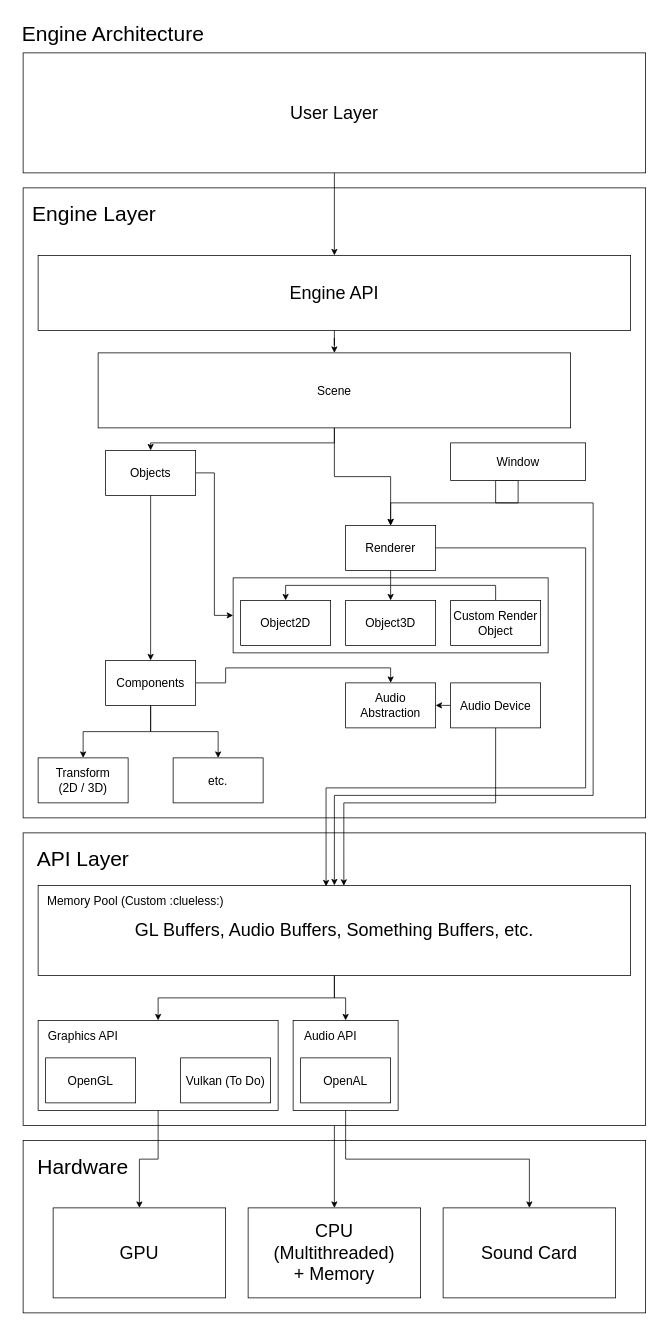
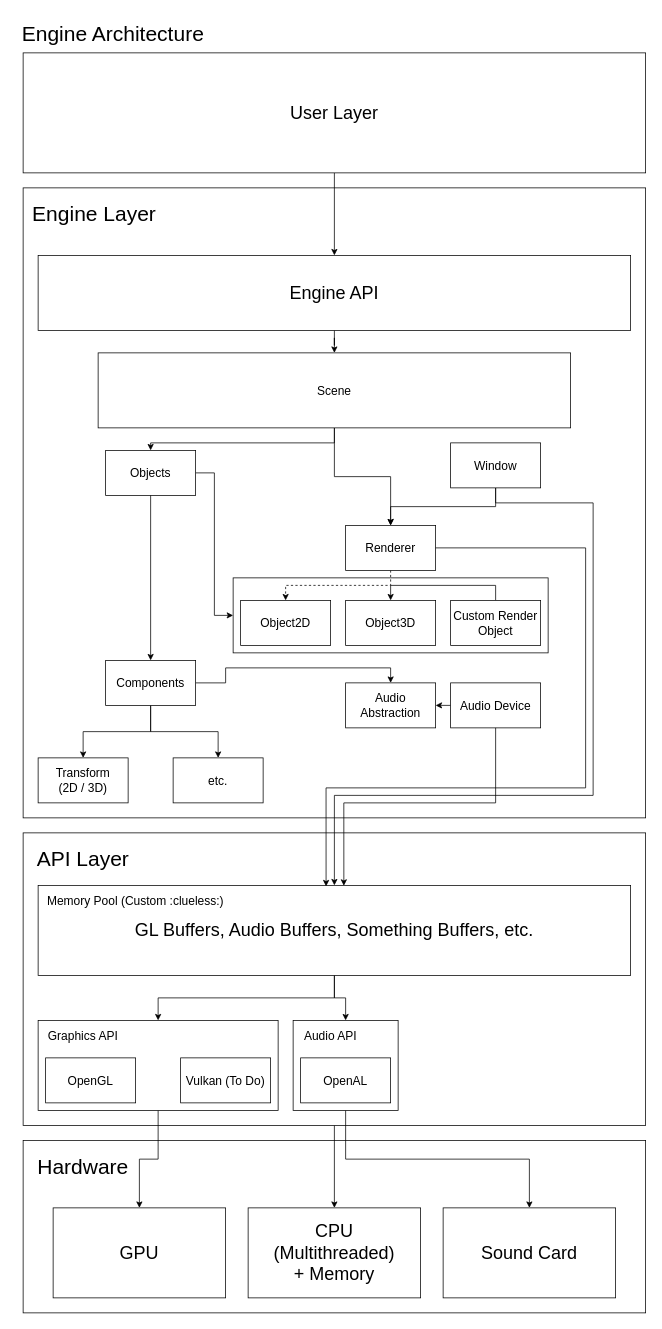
(518, 462) -> (495, 465)
(340, 585) -> (340, 585)
